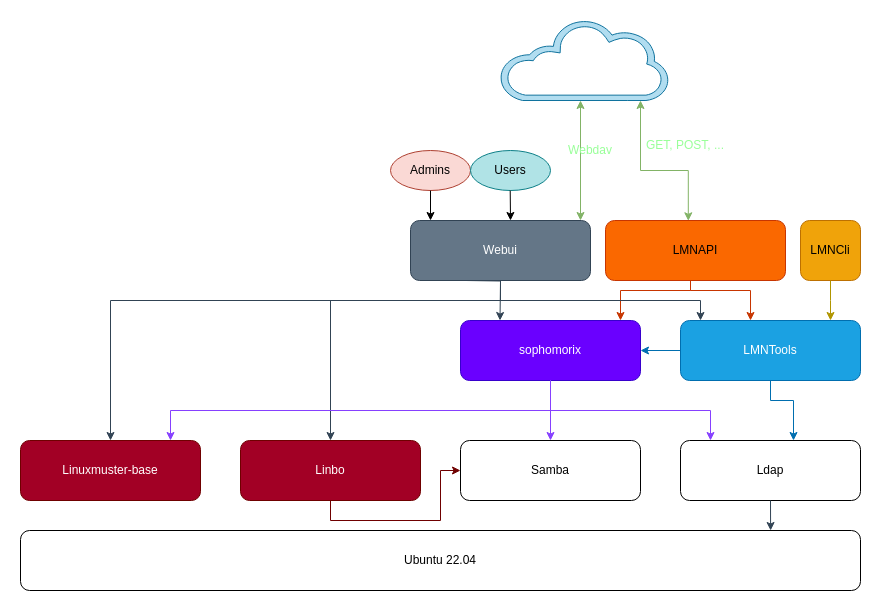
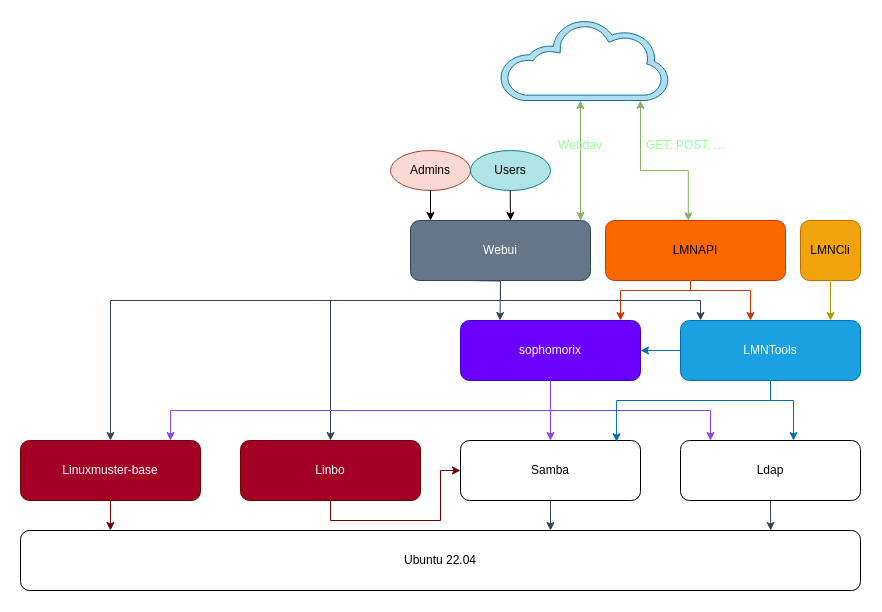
(591, 151) -> (581, 146)
none -> (676, 401)
none -> (110, 512)
none -> (551, 512)
